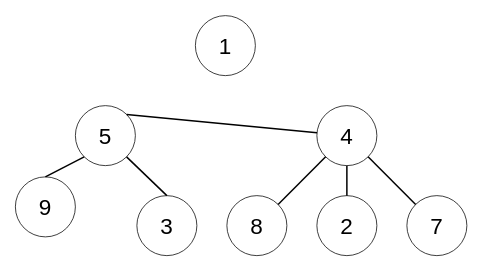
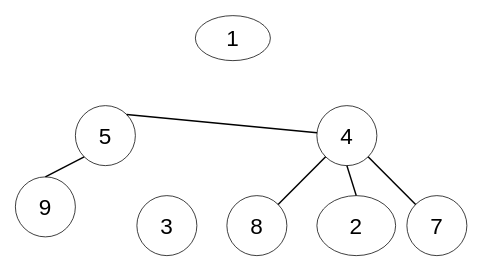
(225, 45) -> (233, 38)
(147, 176) -> none
(347, 225) -> (356, 225)
